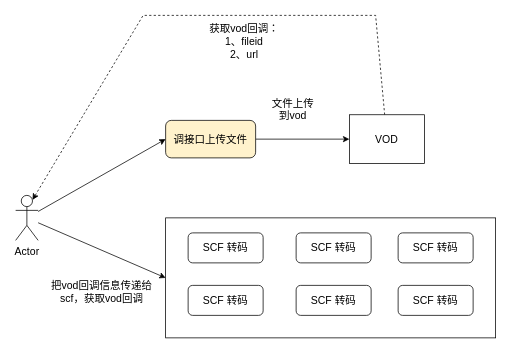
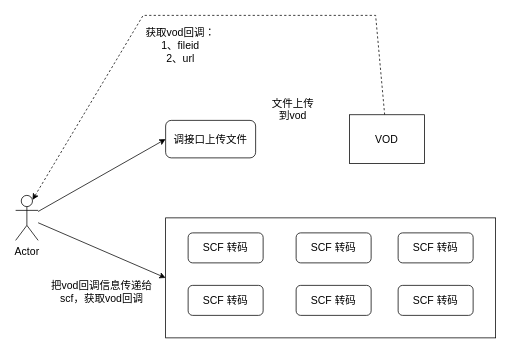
(244, 42) -> (180, 45)
(210, 139) -> (210, 139)
(342, 139) -> none
